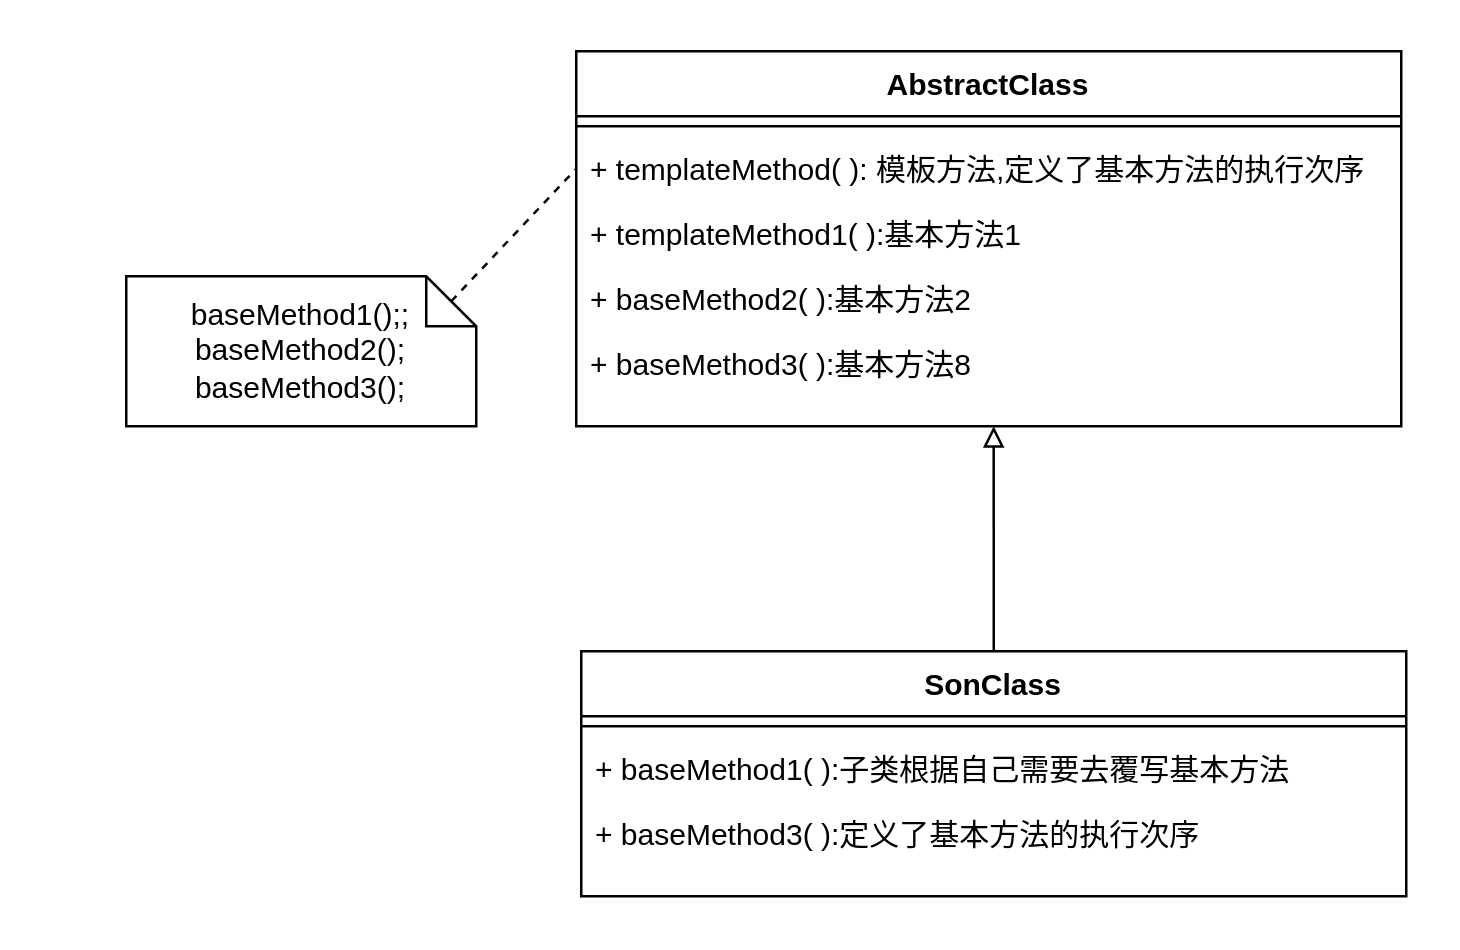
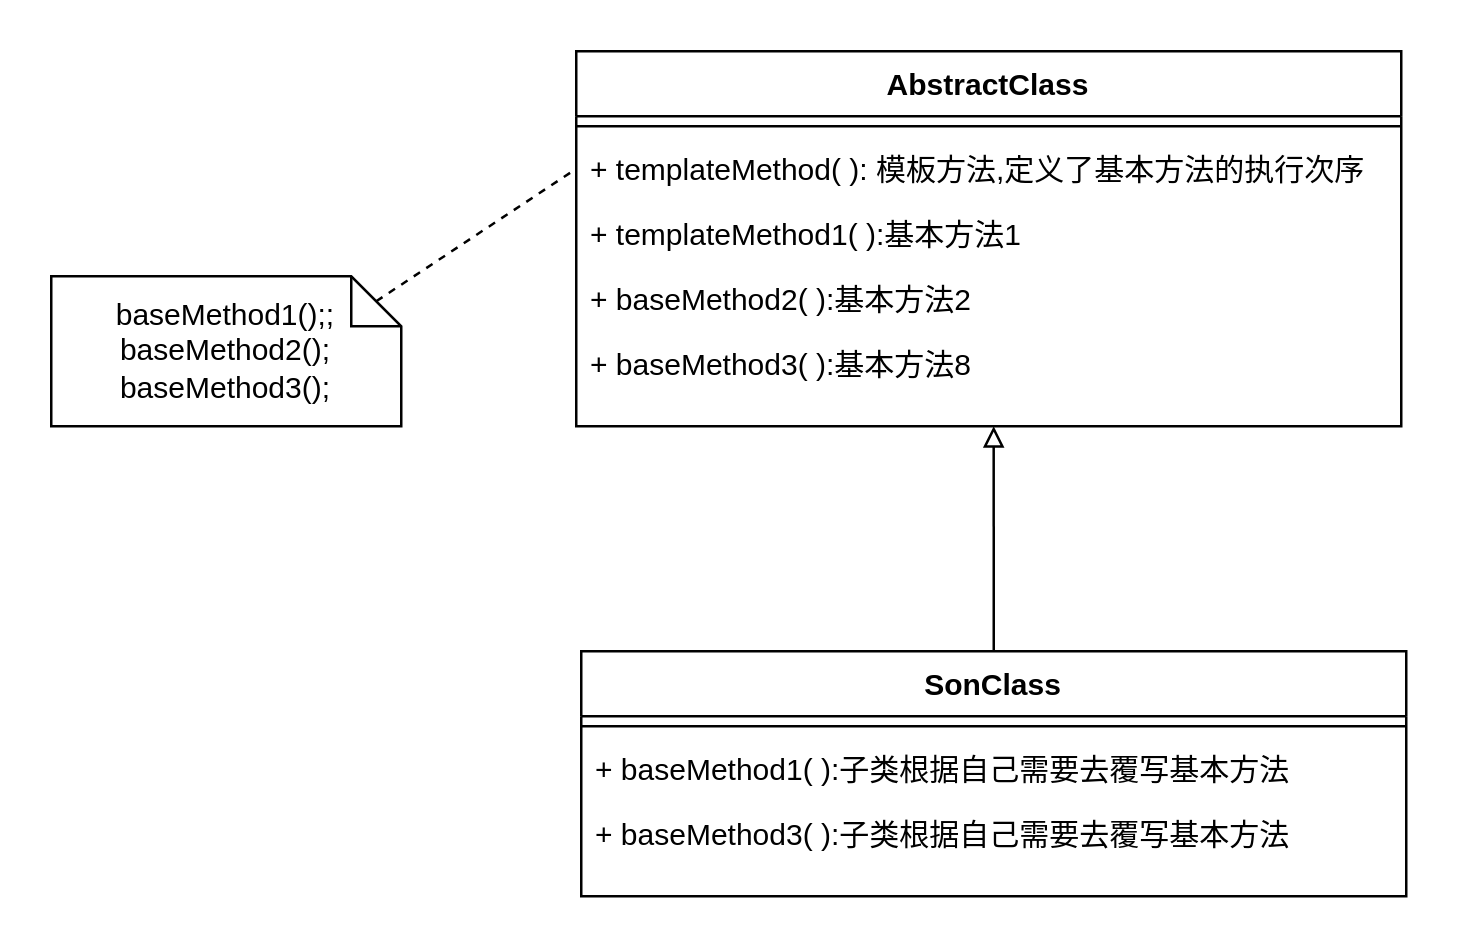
(301, 351) -> (226, 351)
(906, 835) -> (951, 835)
